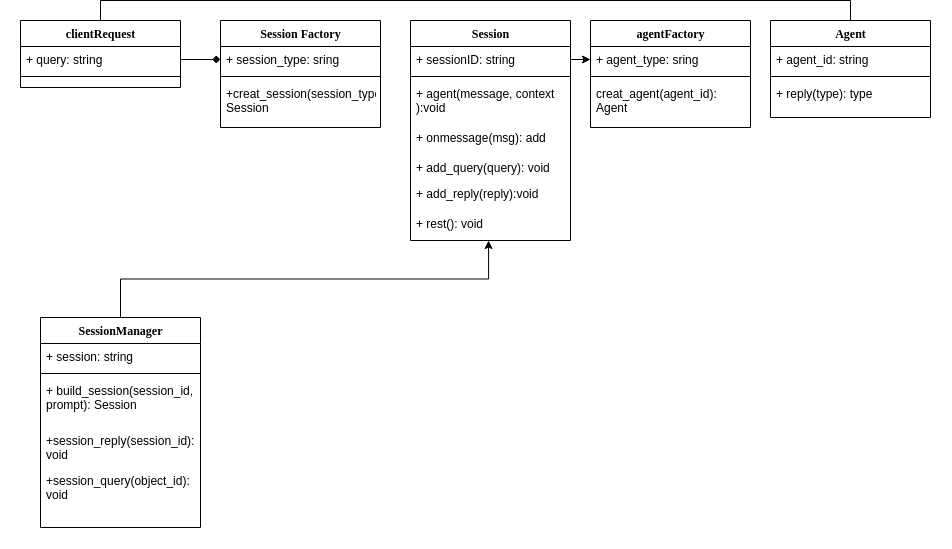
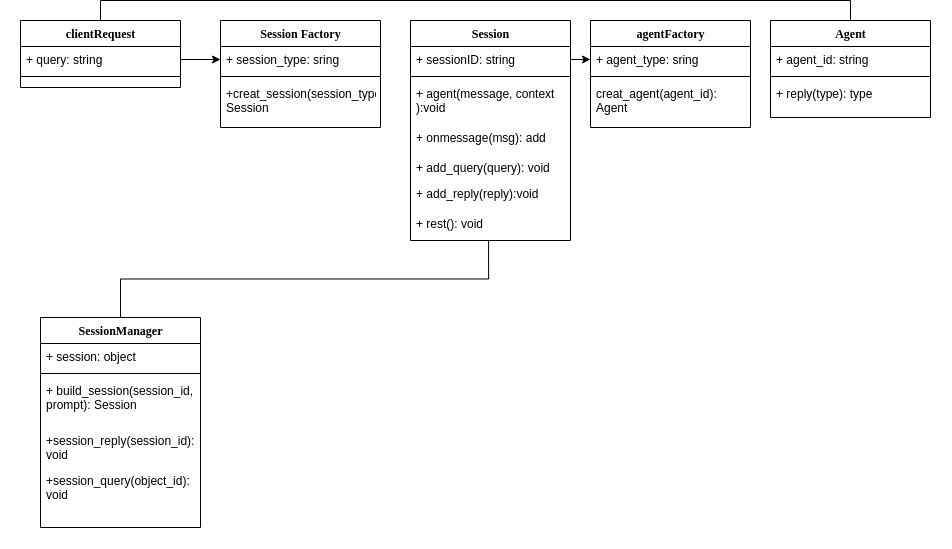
(211, 60) -> (212, 60)
(489, 249) -> (489, 246)
(96, 358) -> (97, 358)
